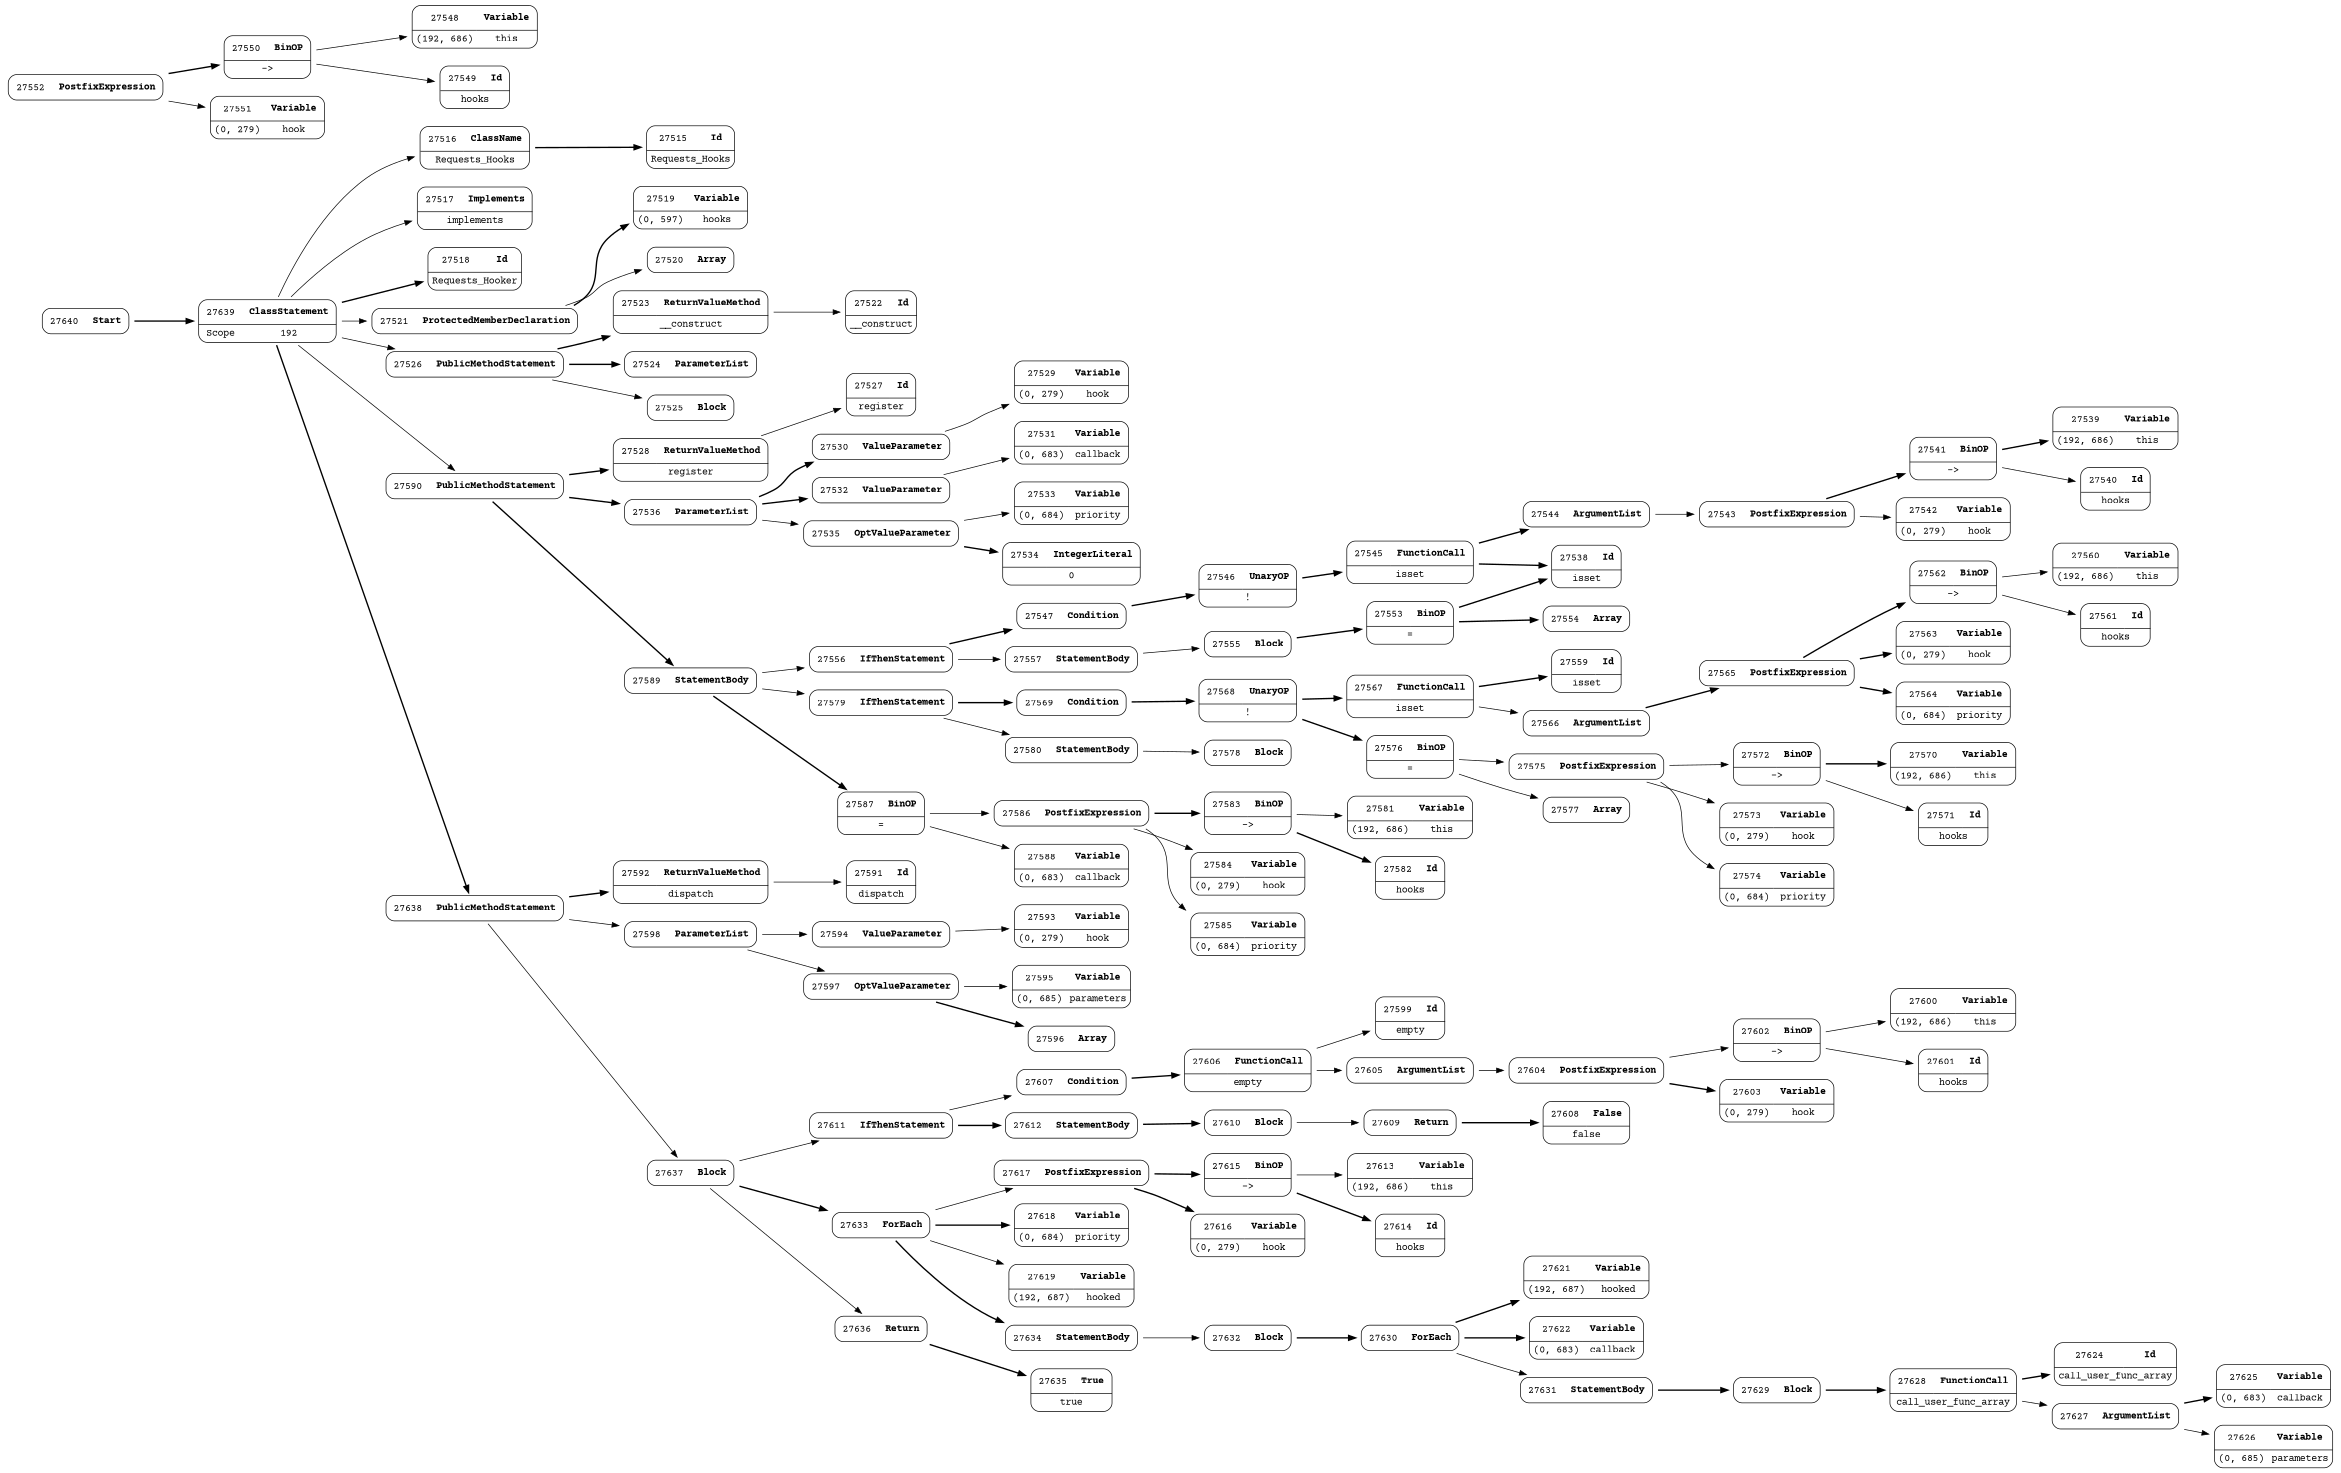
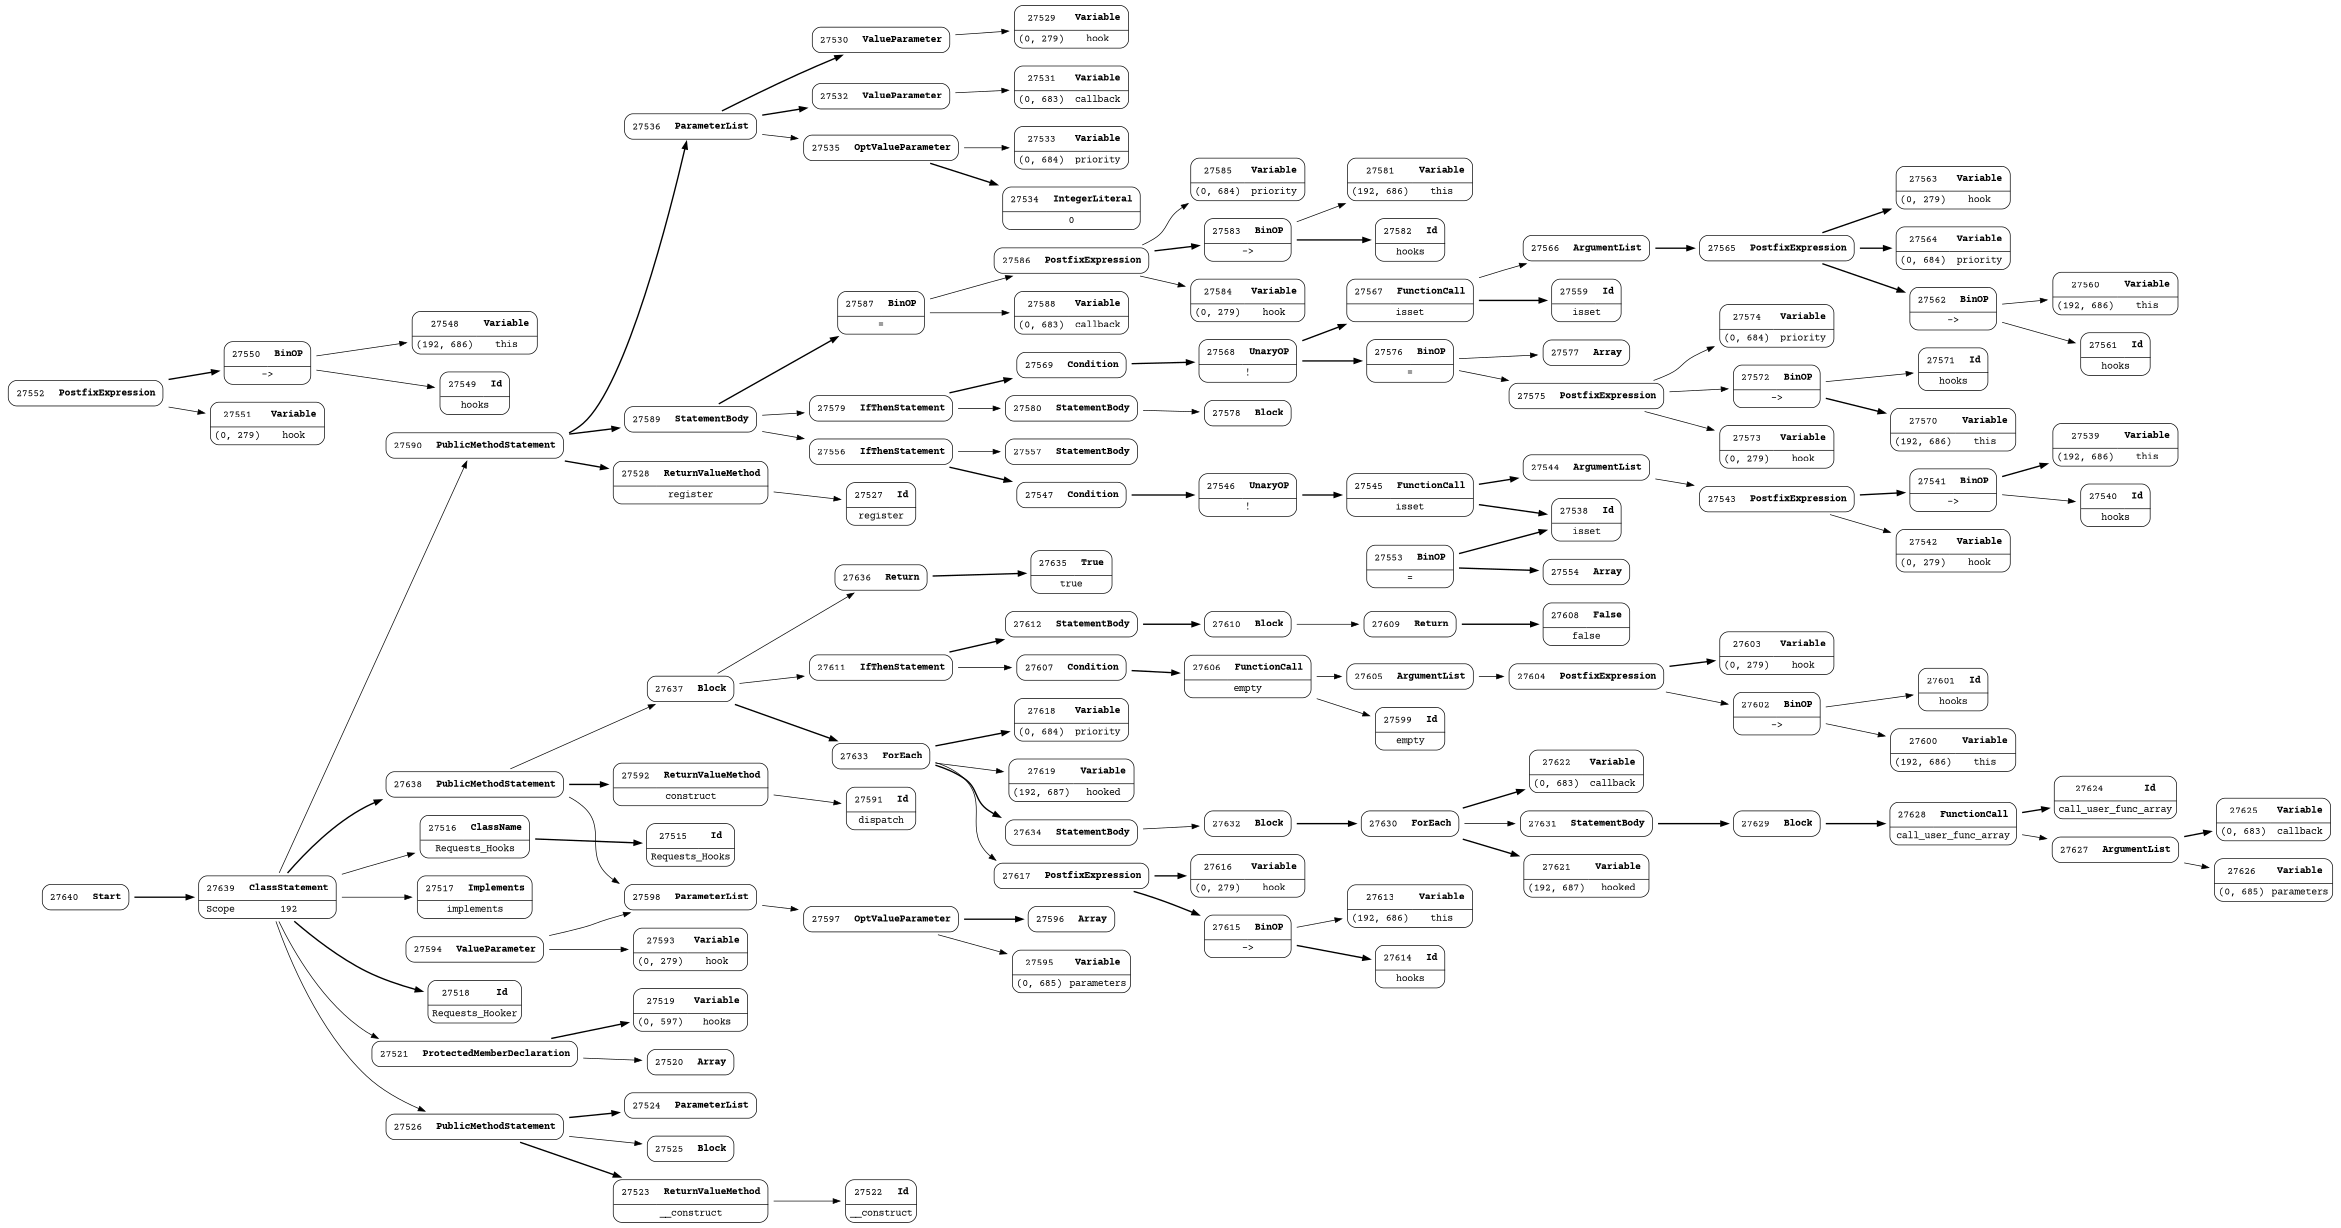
(1248, 644) -> none
(691, 894) -> (691, 796)
(781, 934) -> (587, 926)
